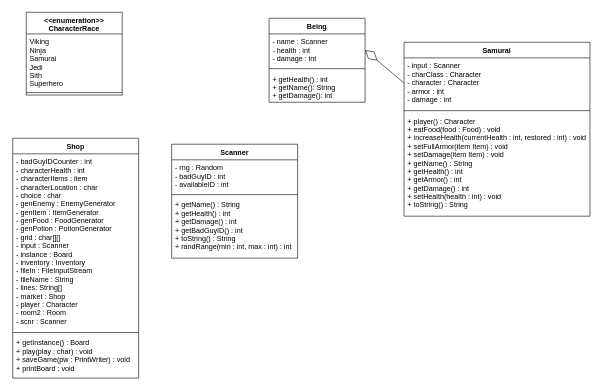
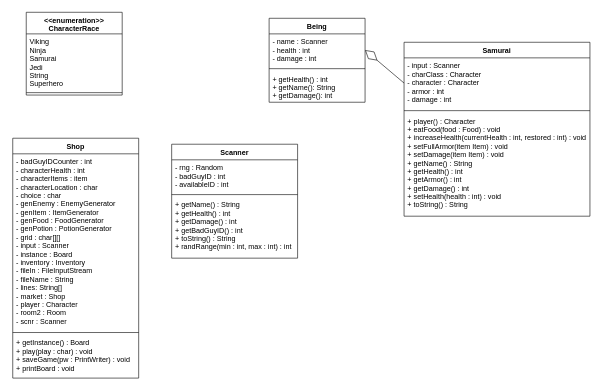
(40, 42) -> (40, 42)
